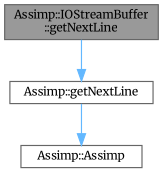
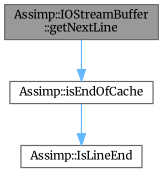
(81, 93) -> (81, 93)
(81, 157) -> (81, 157)
